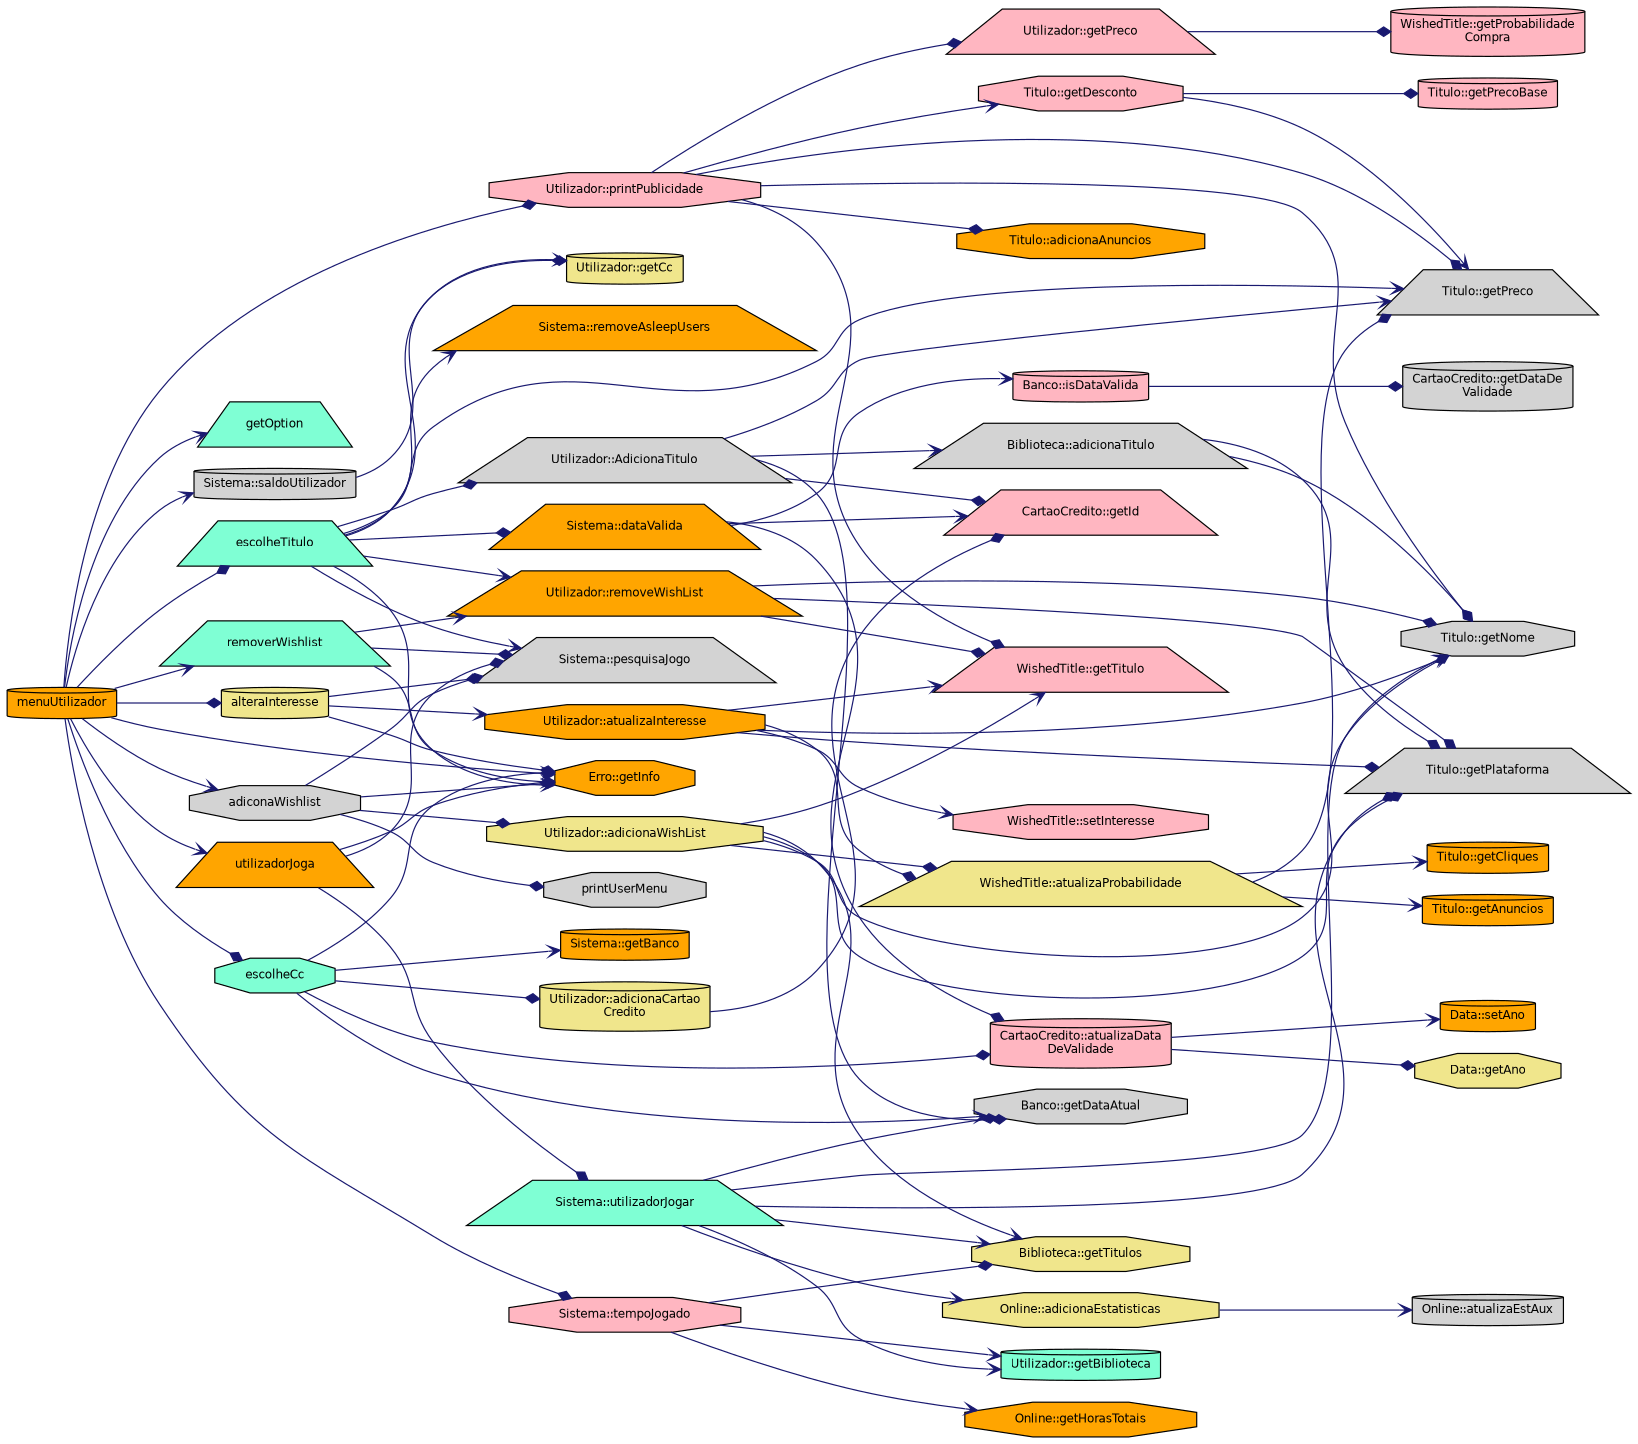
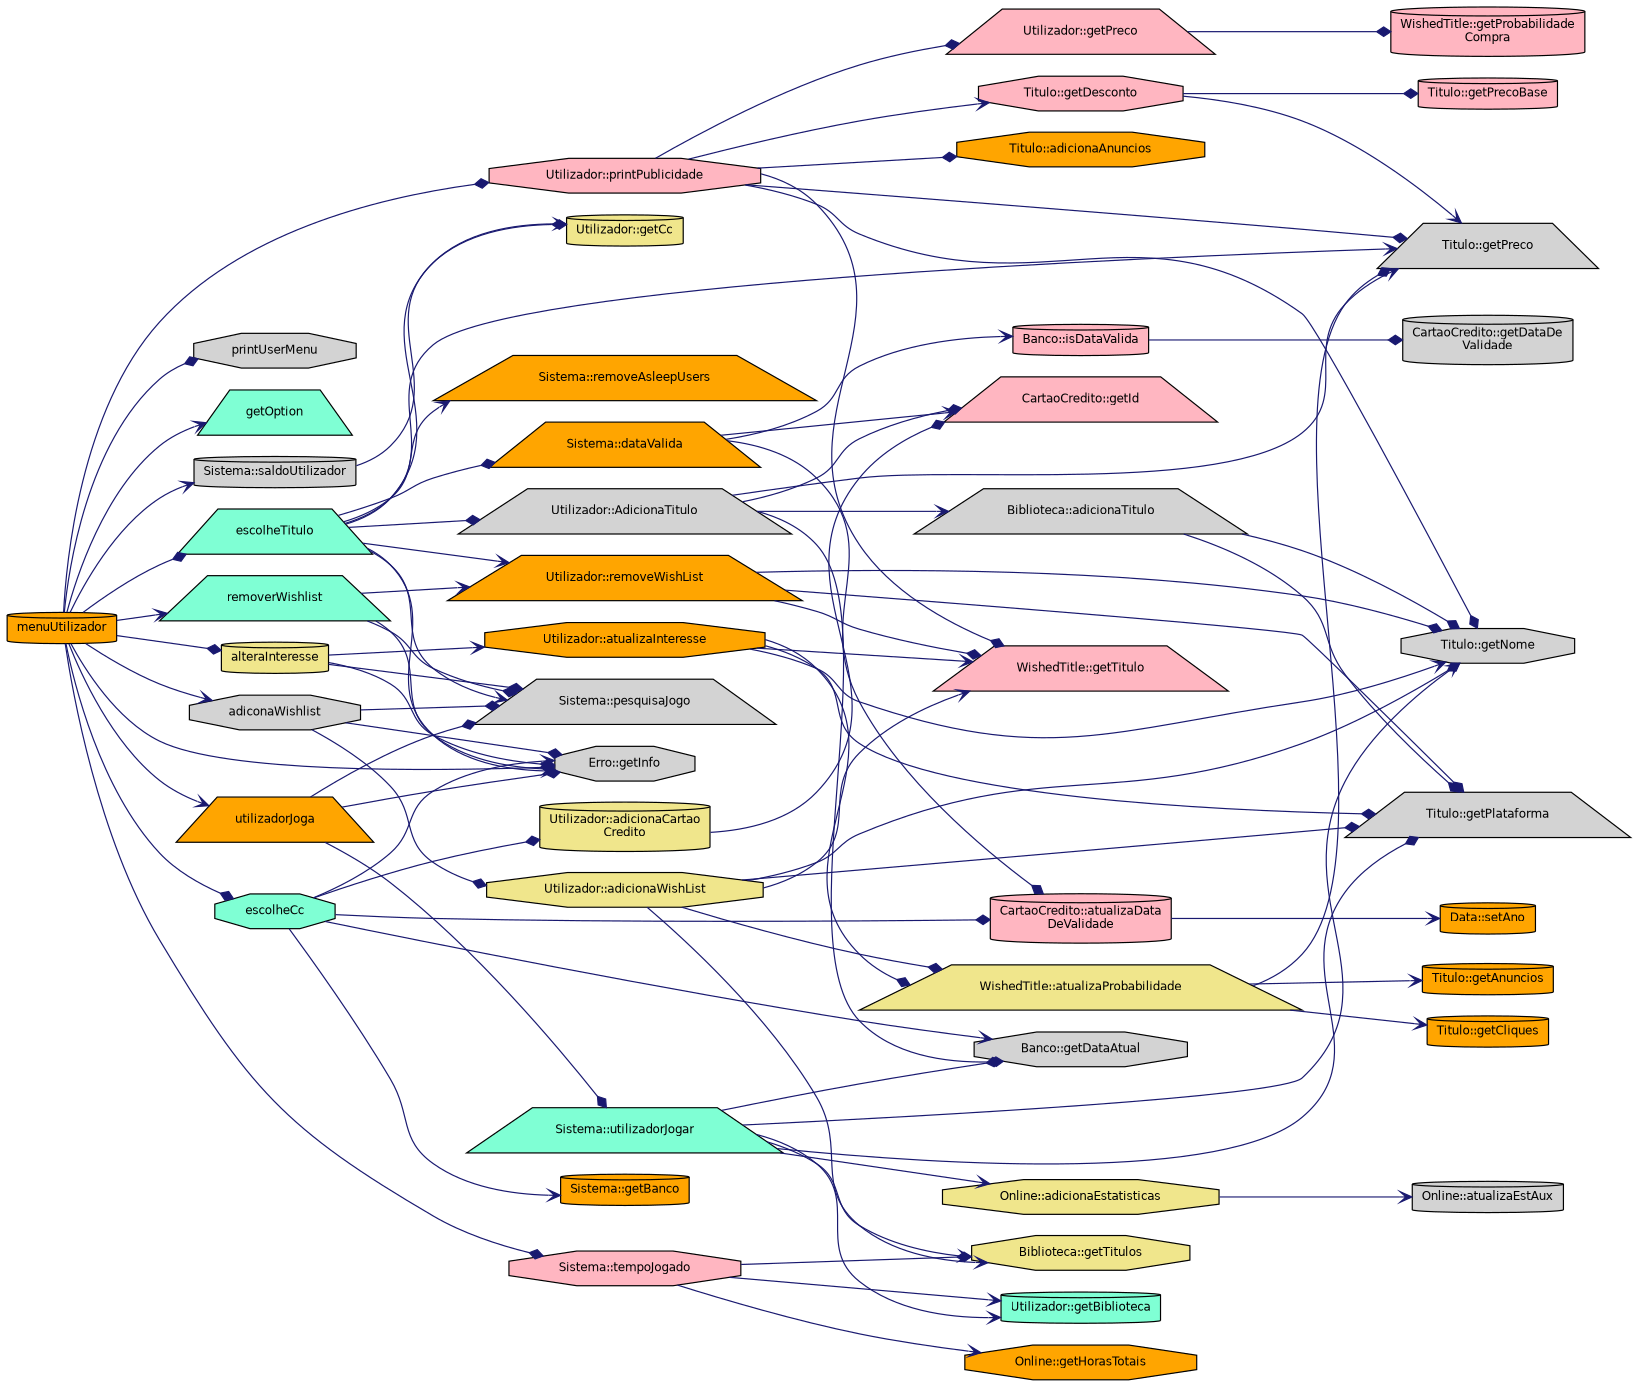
(625, 778) -> (625, 764)
(1081, 822) -> none
(430, 861) -> (97, 473)
(1488, 1071) -> none
